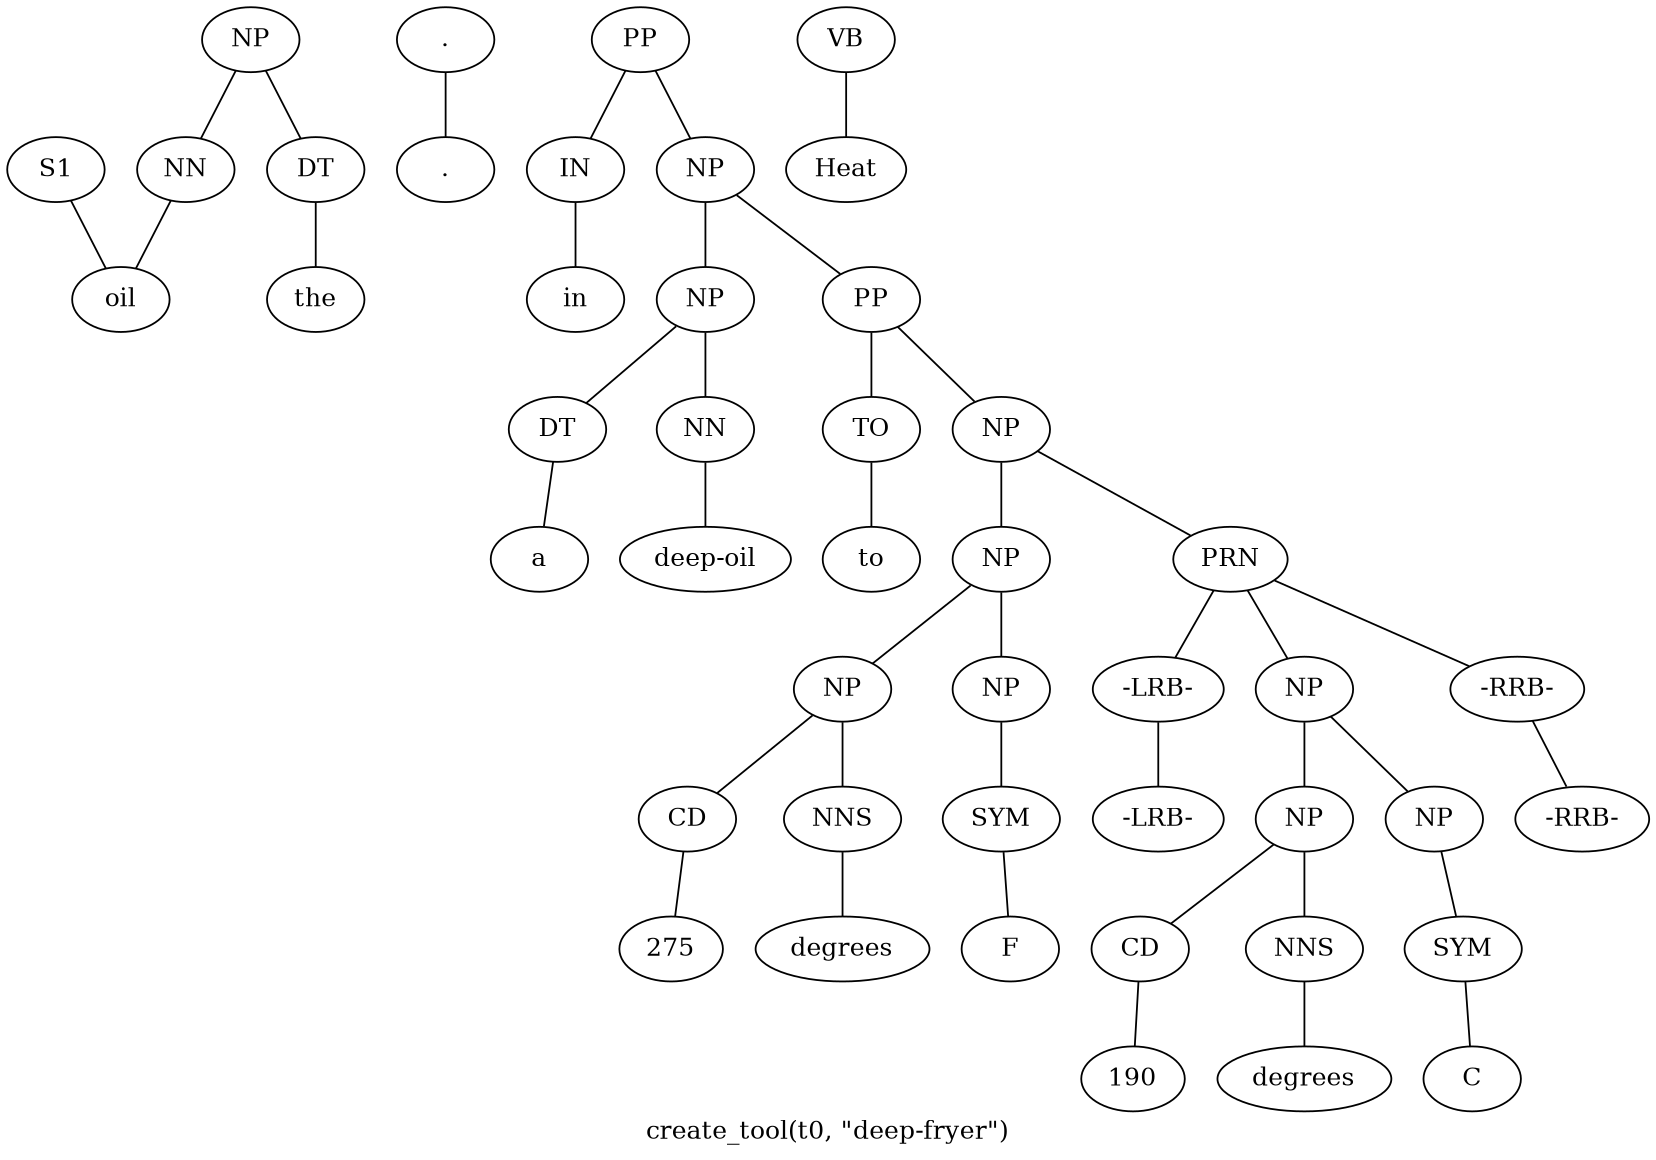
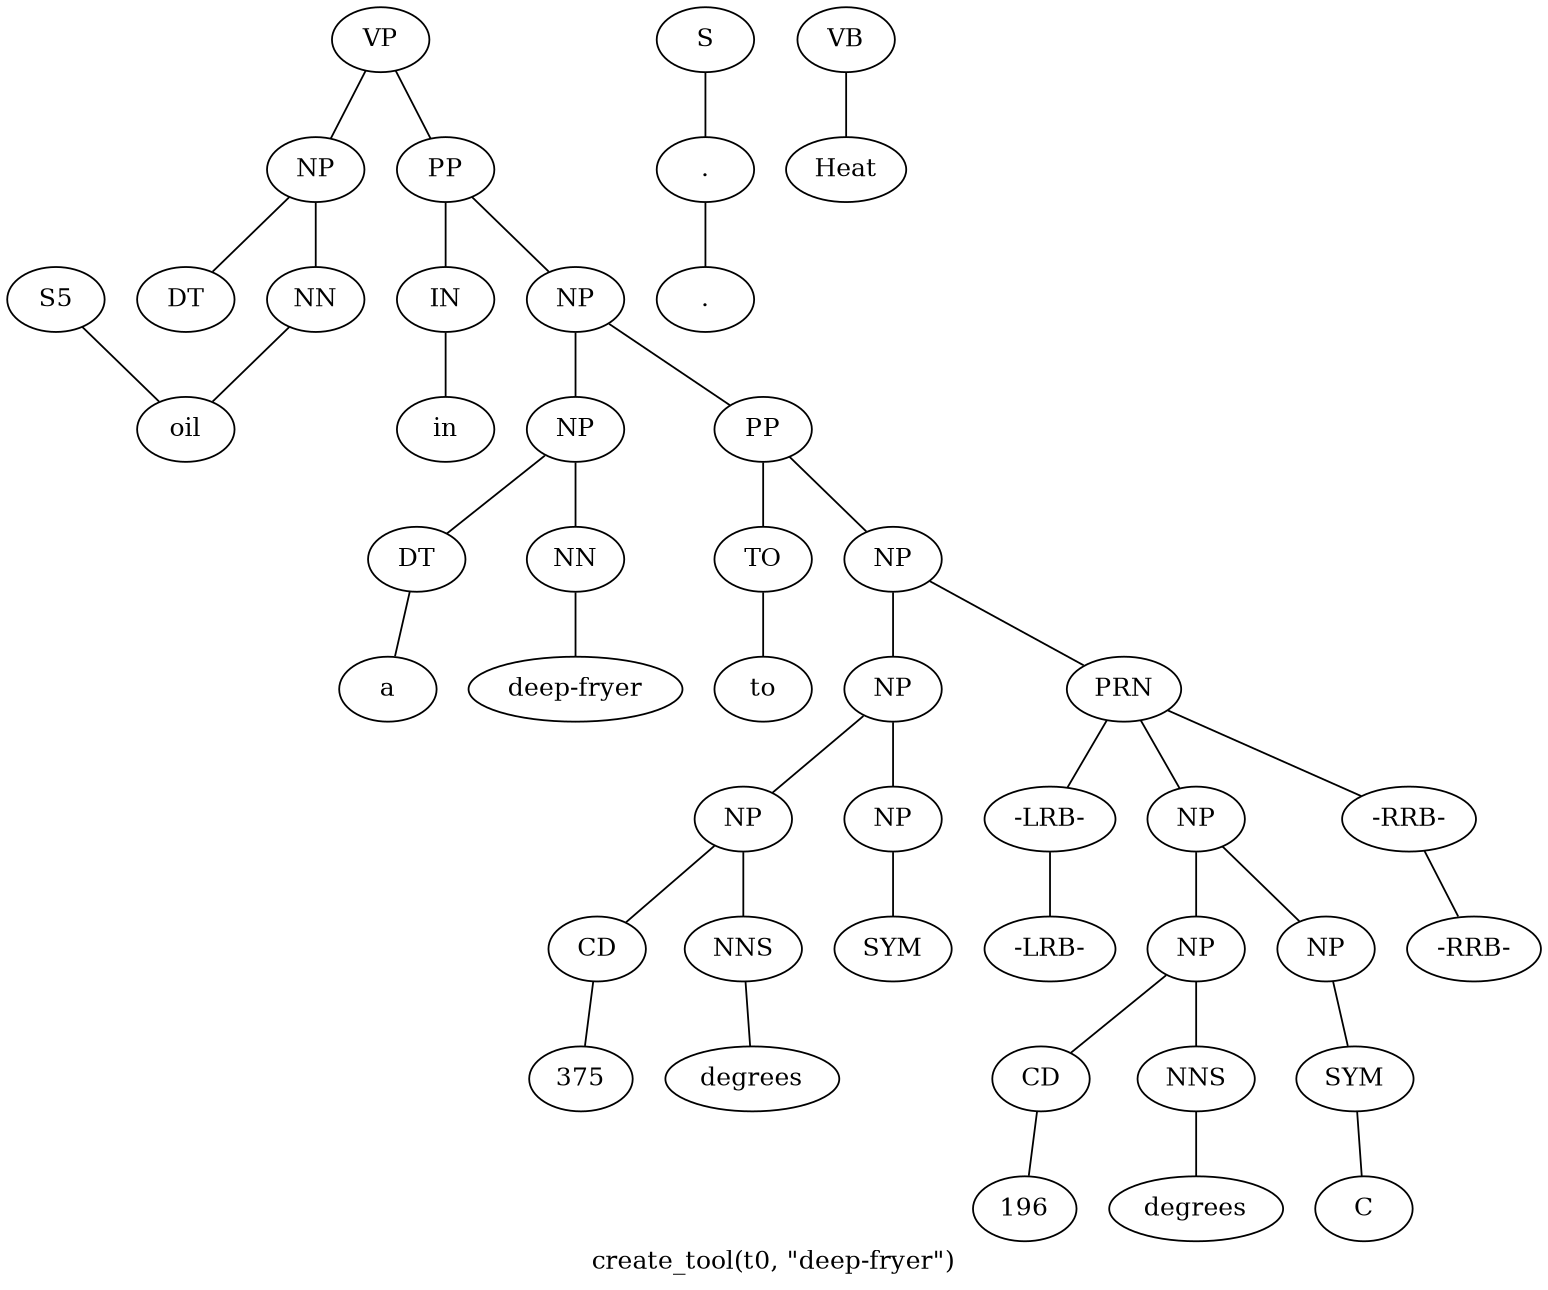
none -> (381, 40)
none -> (705, 40)
(56, 170) -> (56, 299)
(316, 299) -> none
(705, 559) -> (576, 689)
(671, 949) -> (581, 1079)
(1010, 949) -> none
(1133, 1079) -> (1025, 1209)
